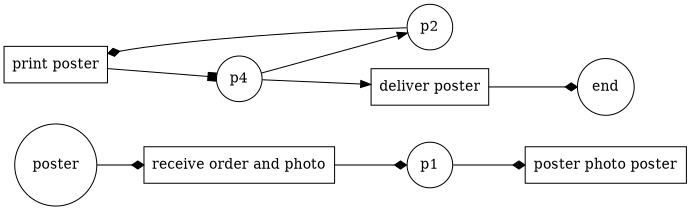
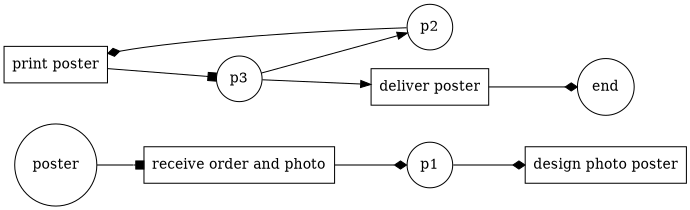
(239, 79) -> (239, 79)
(115, 165) -> (115, 165)
(606, 165) -> (606, 165)
